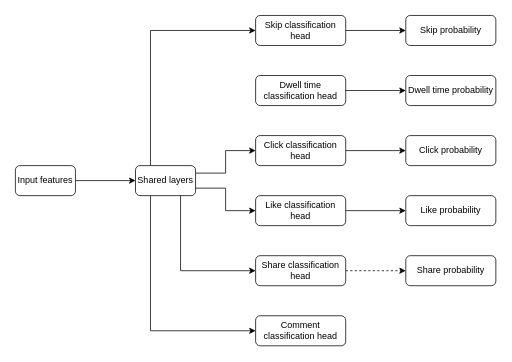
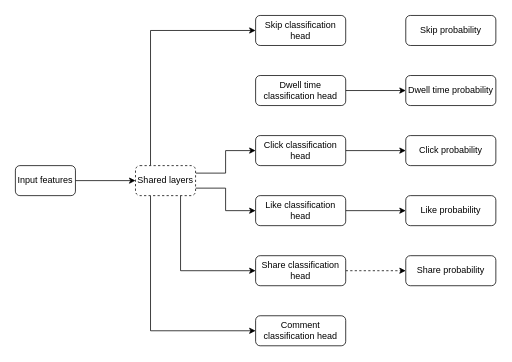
(372, 30) -> none
(165, 180) -> (165, 180)
